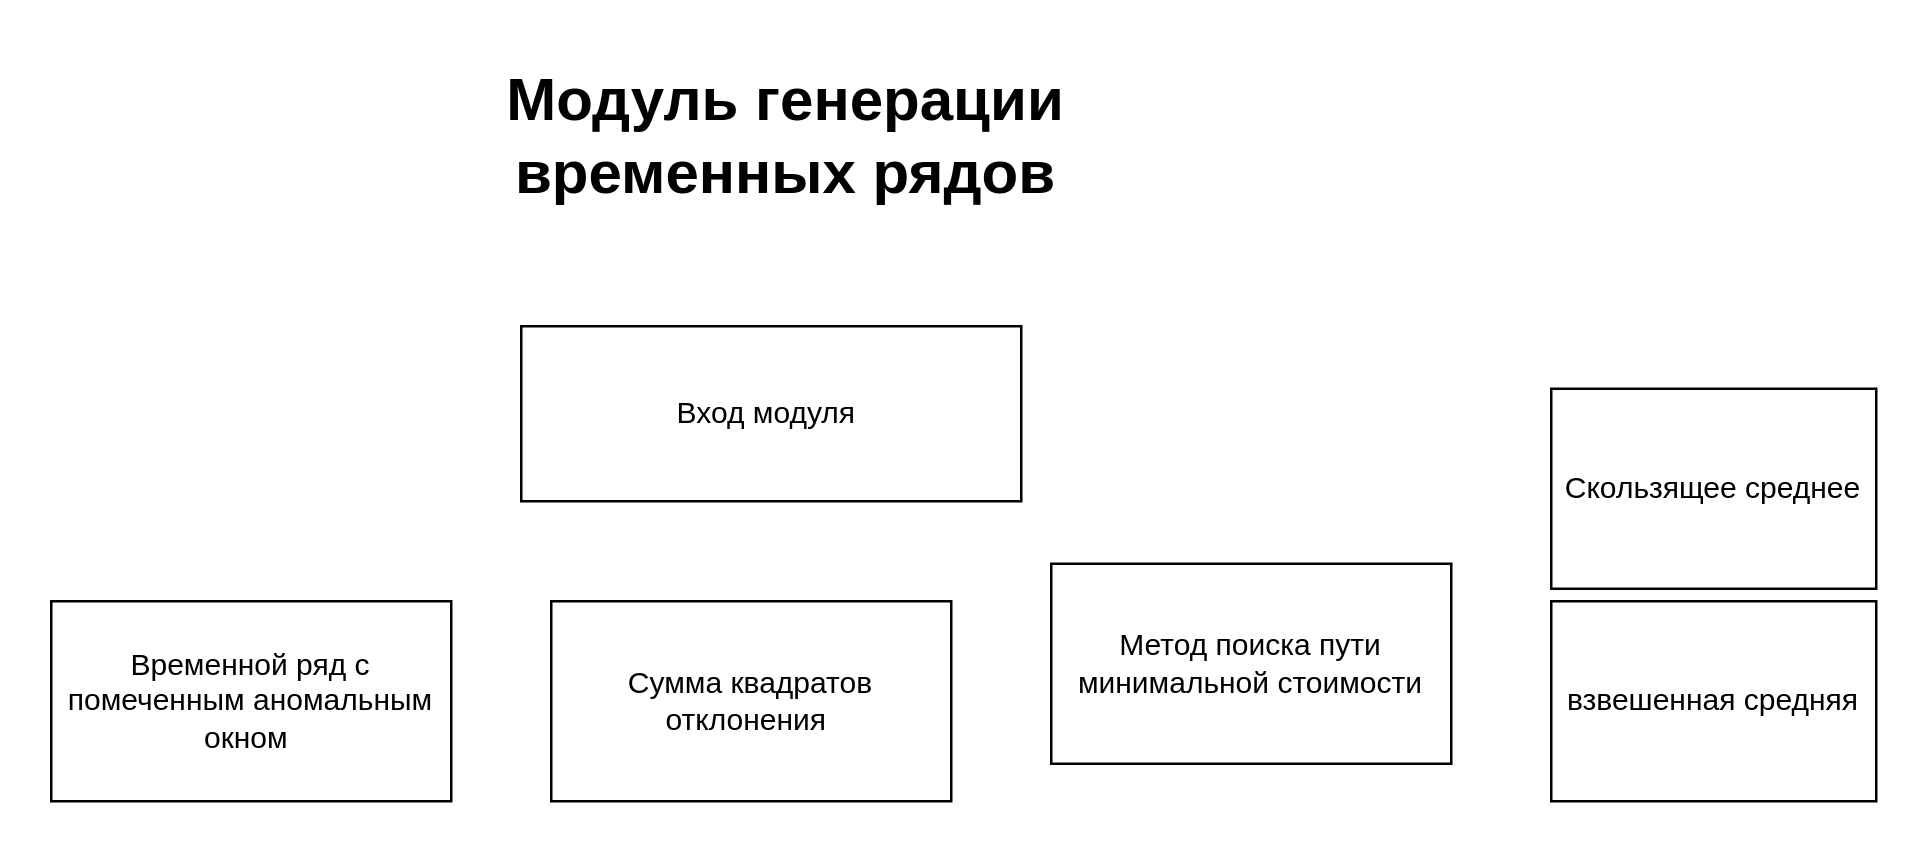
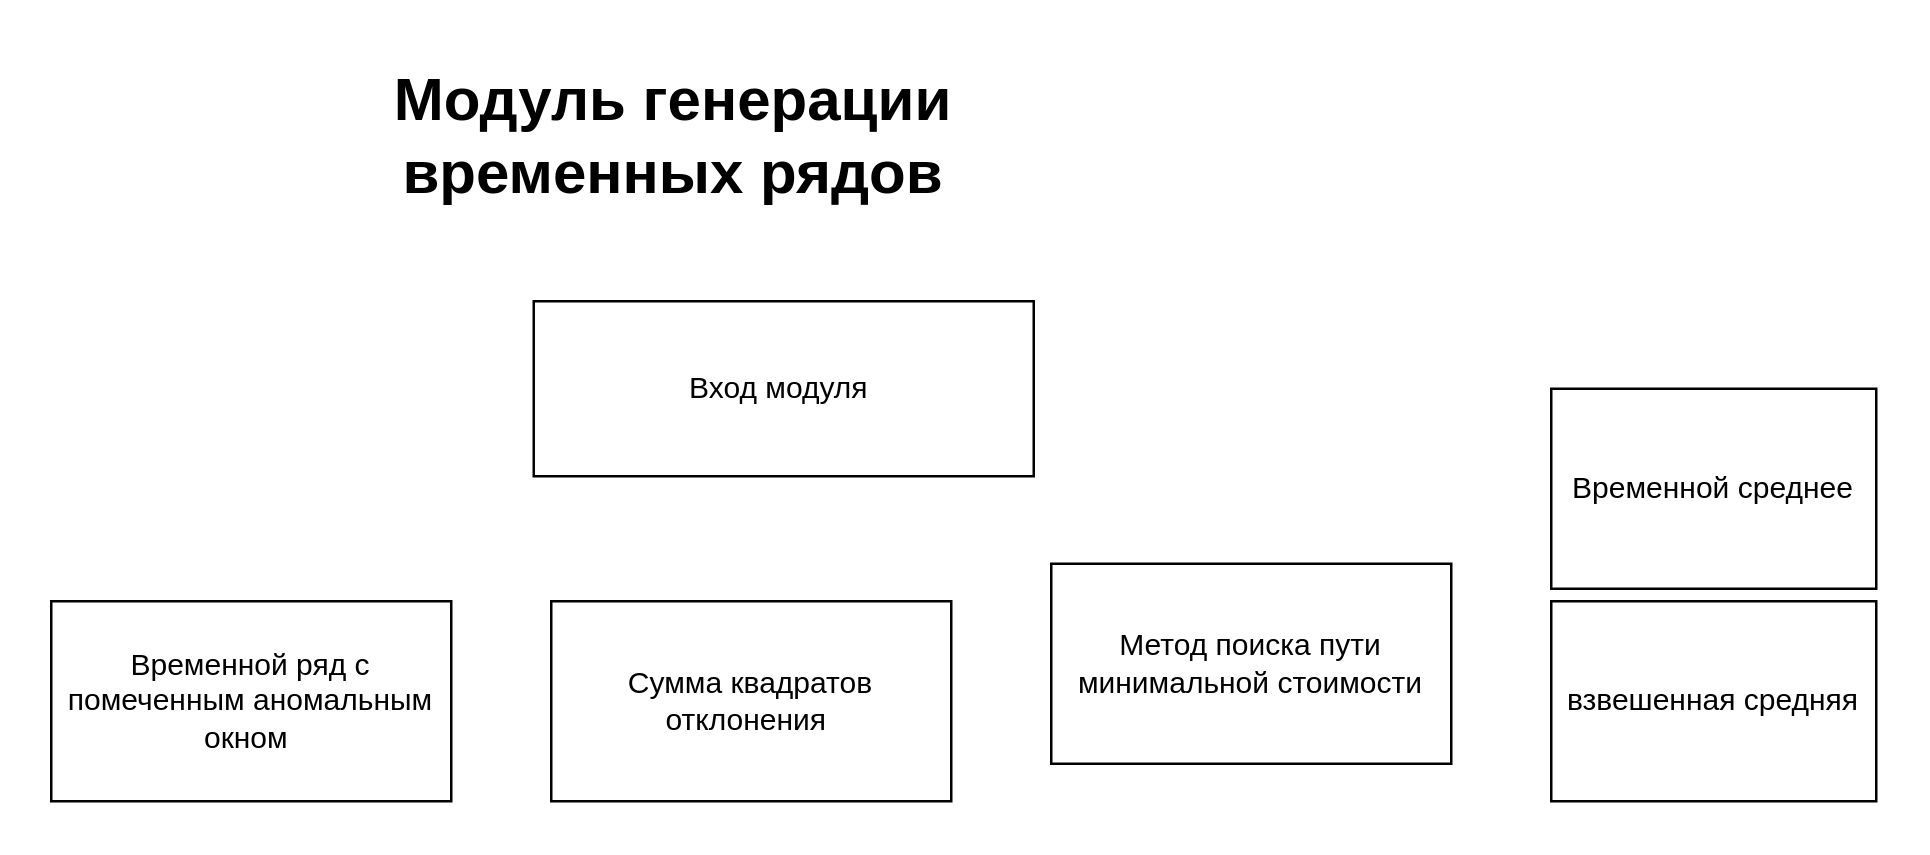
(784, 139) -> (671, 139)
(771, 414) -> (784, 389)
(1714, 489) -> (1714, 489)
